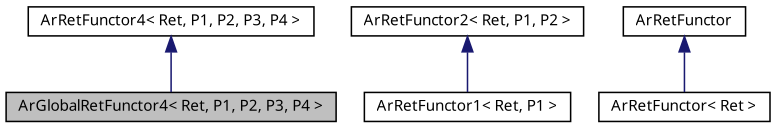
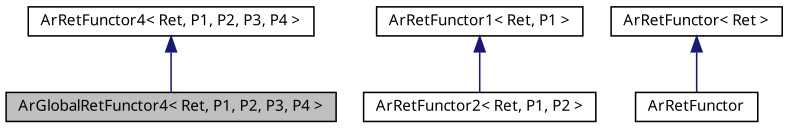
(467, 72) -> (480, 72)
(684, 72) -> (697, 72)
